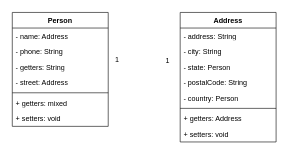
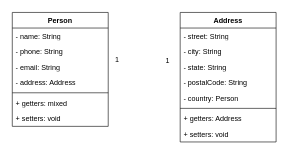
(43, 36) -> (40, 36)
(214, 36) -> (212, 36)
(46, 68) -> (41, 68)
(211, 68) -> (210, 68)
(47, 83) -> (49, 83)
